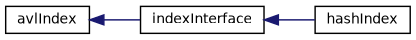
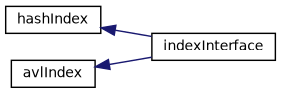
(297, 20) -> (133, 33)
